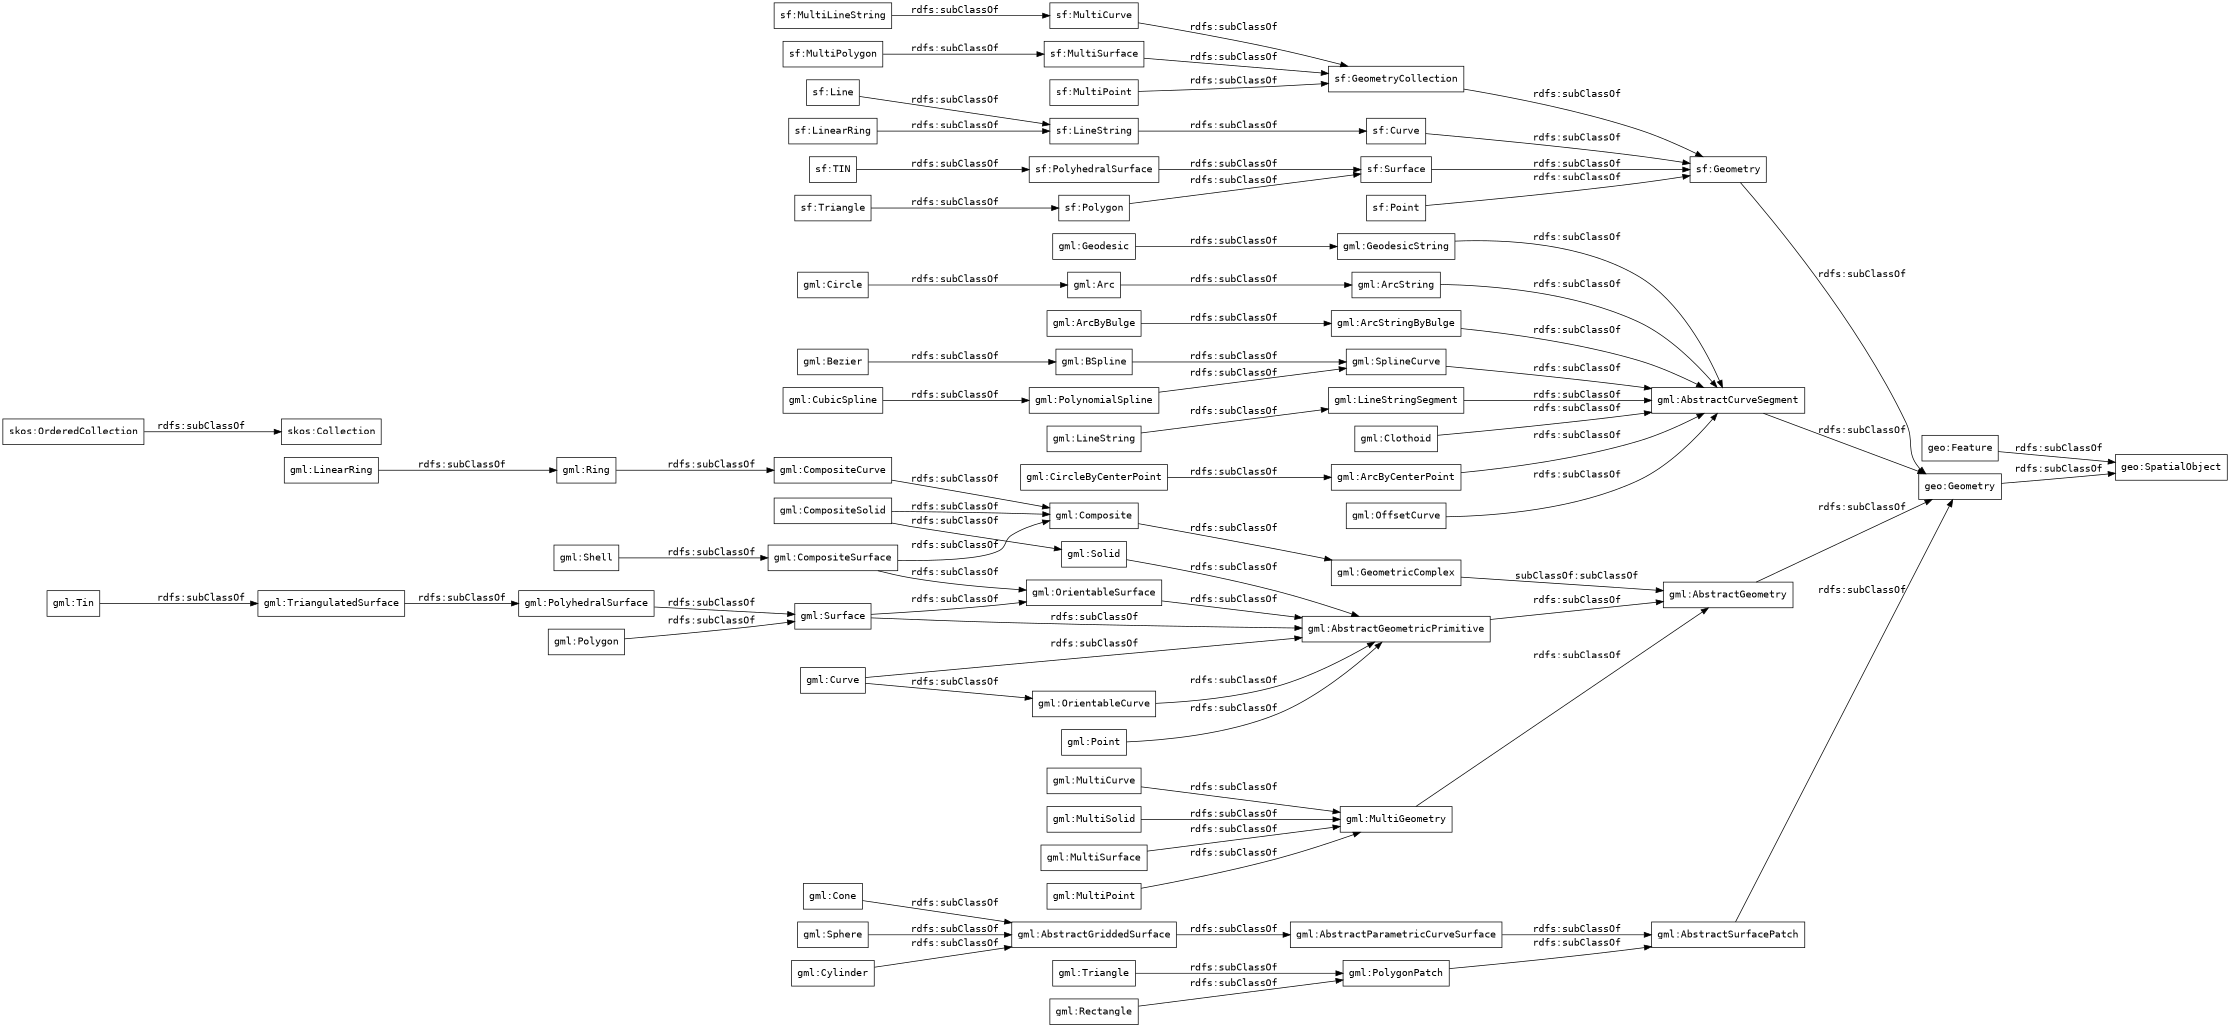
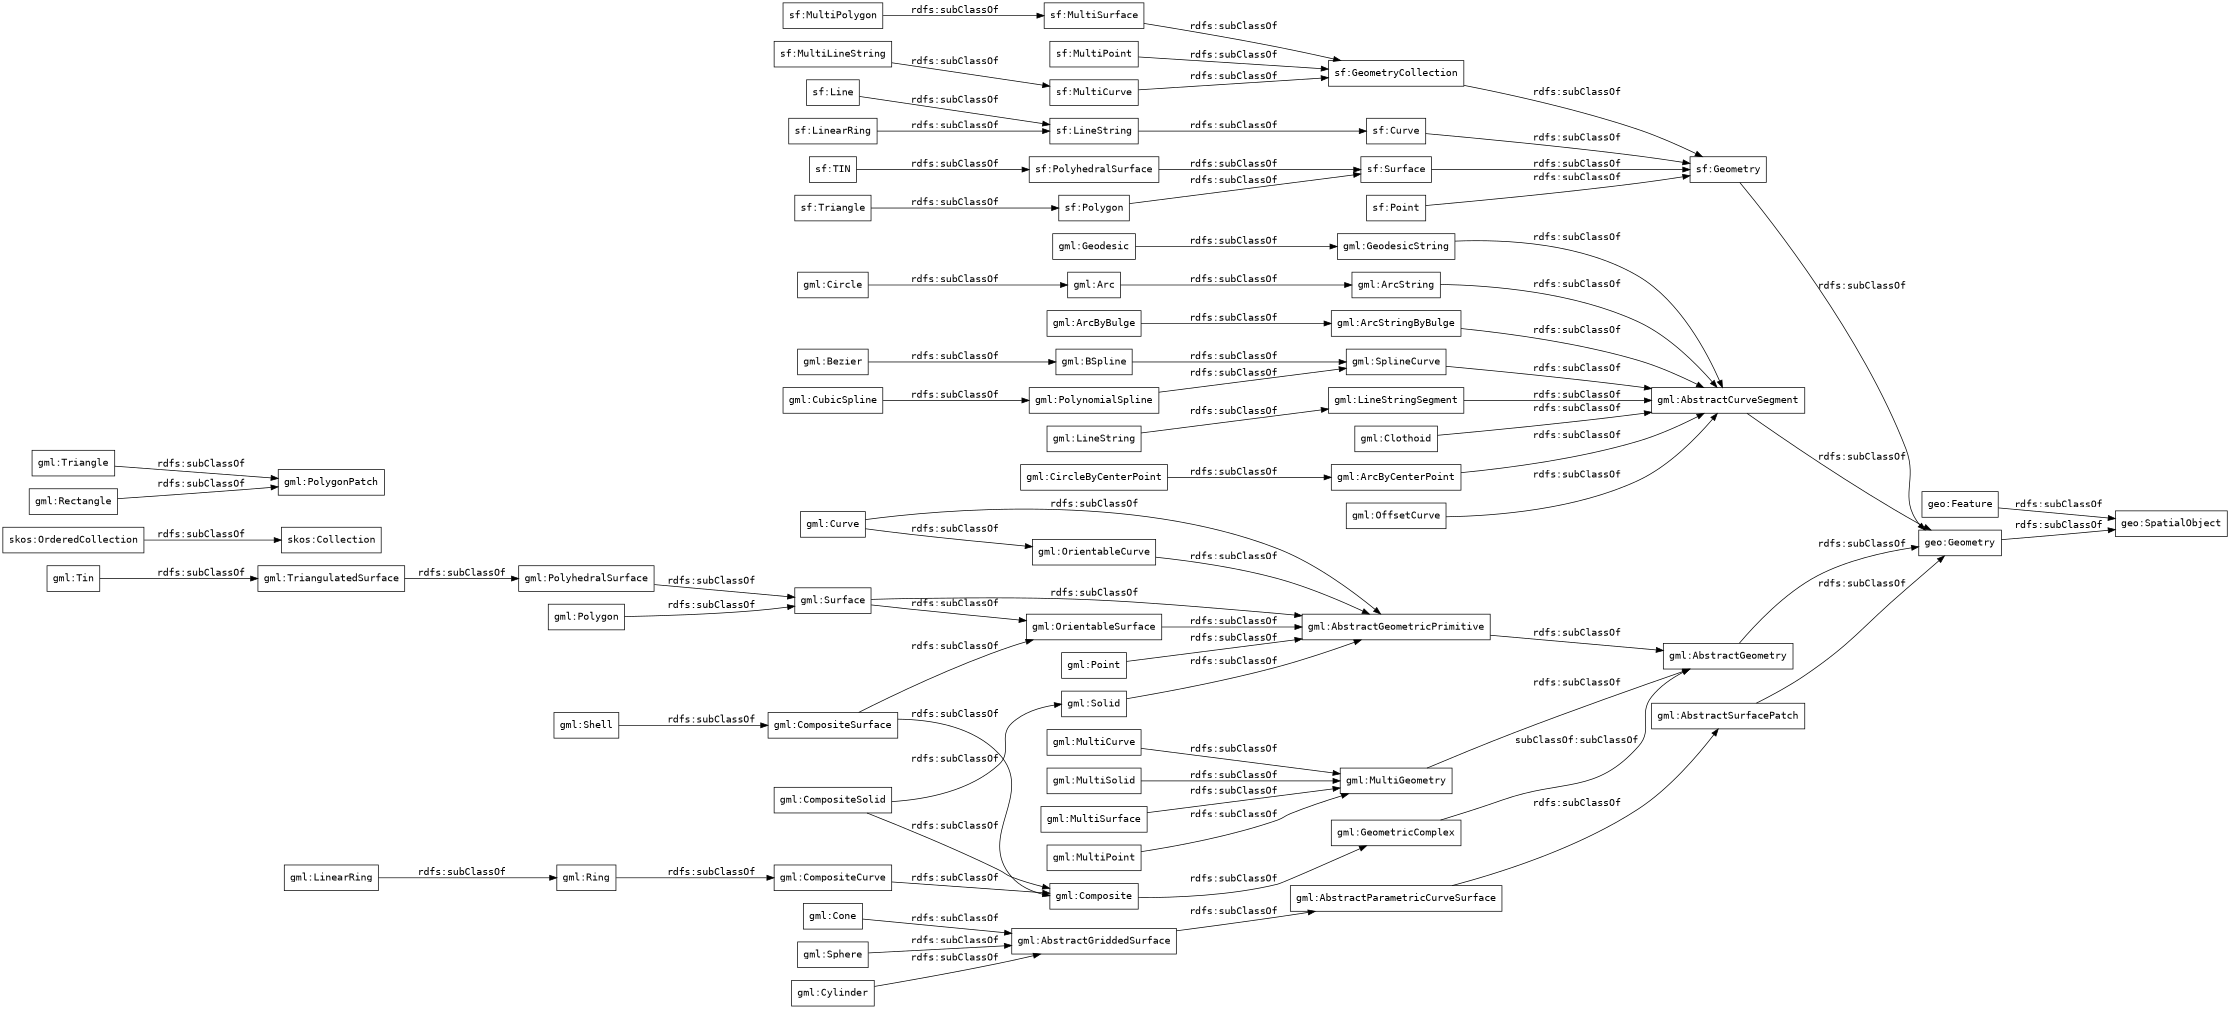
(1547, 959) -> none
